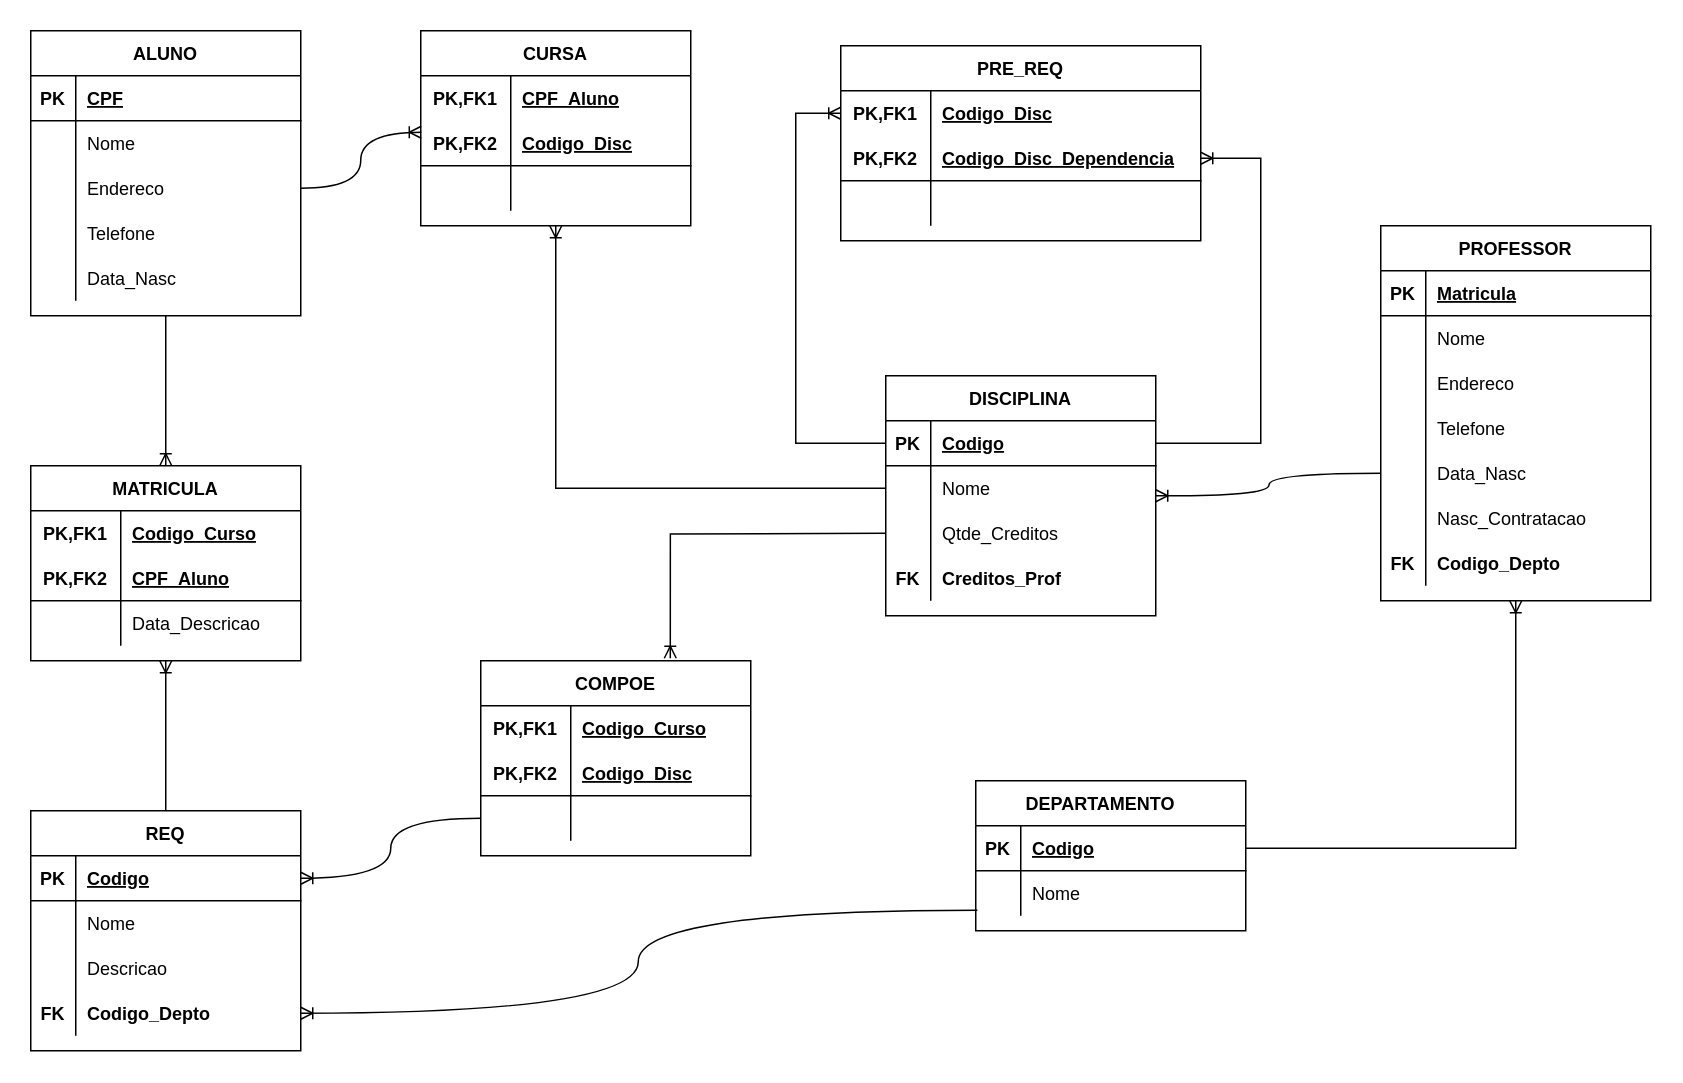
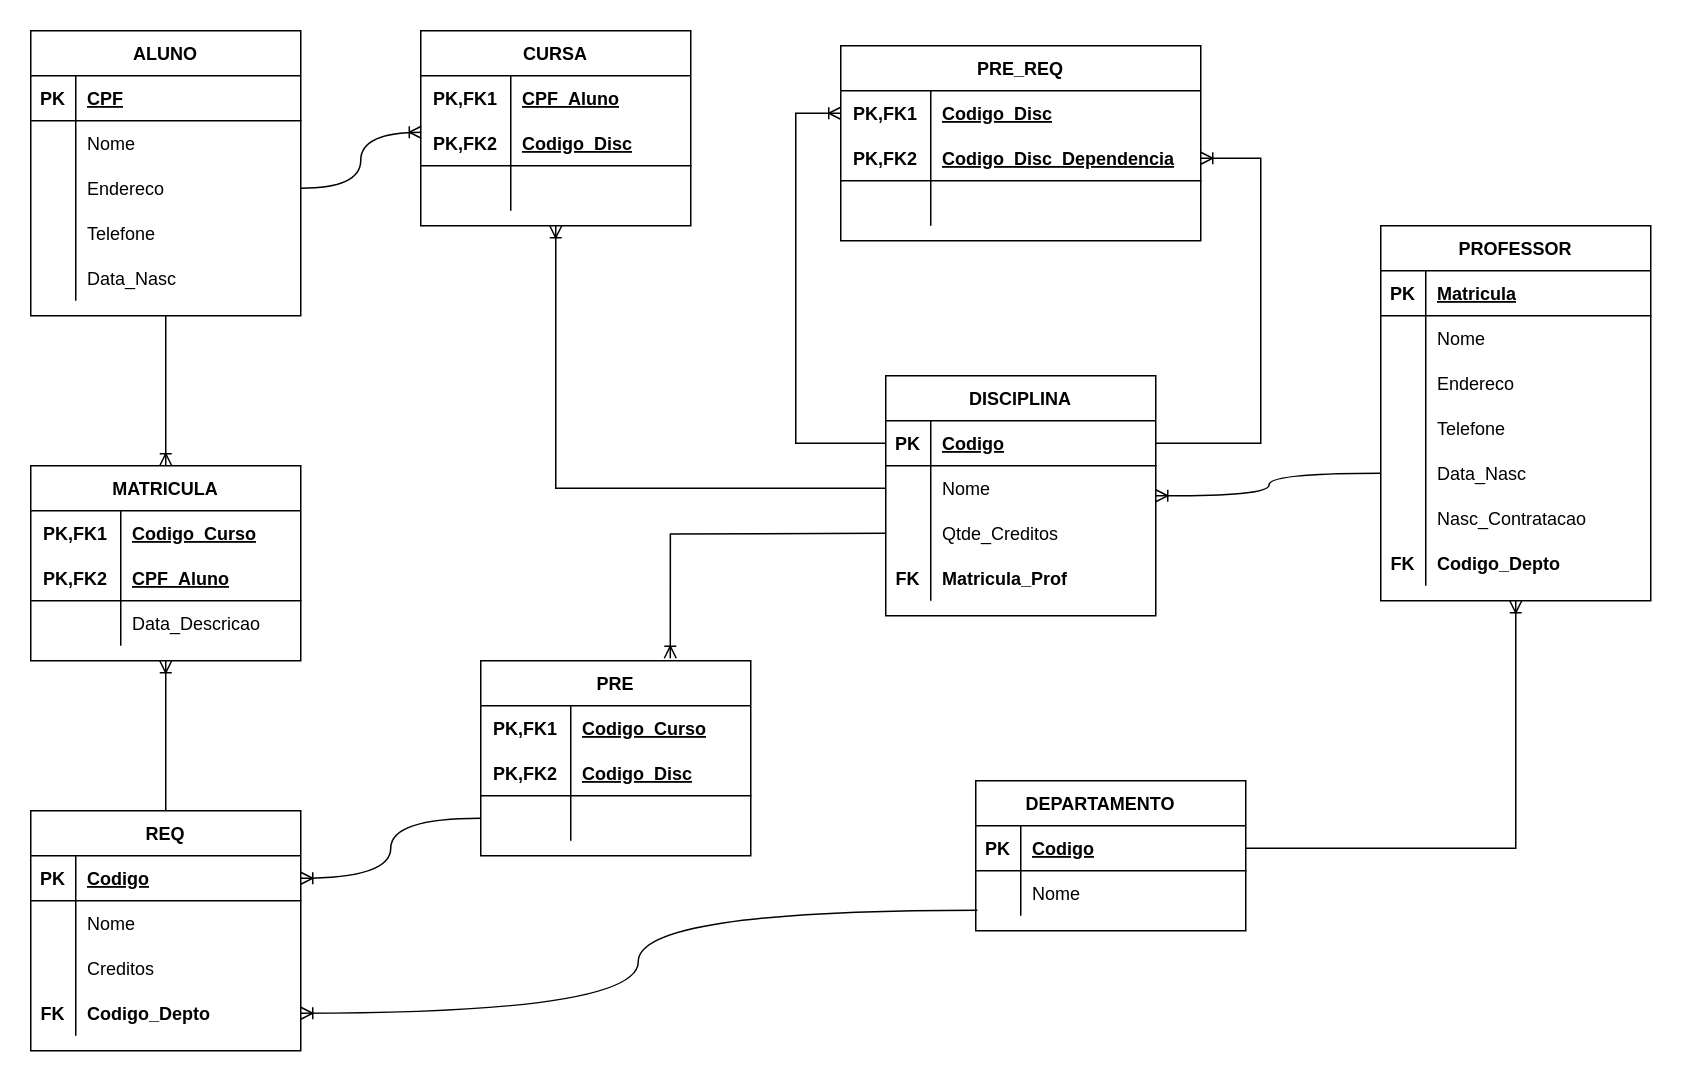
(1005, 579) -> (1008, 579)
(615, 684) -> (615, 684)
(130, 969) -> (125, 969)
